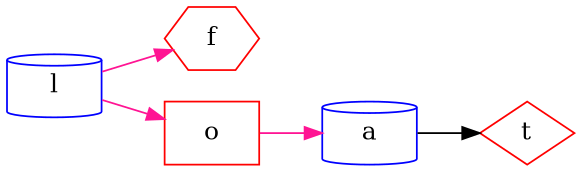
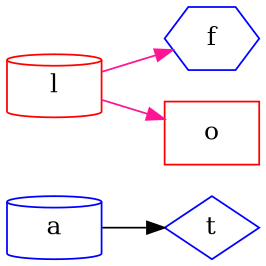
(212, 39) -> (212, 39)
(54, 86) -> (54, 86)
(282, 133) -> none
(527, 133) -> (212, 228)
